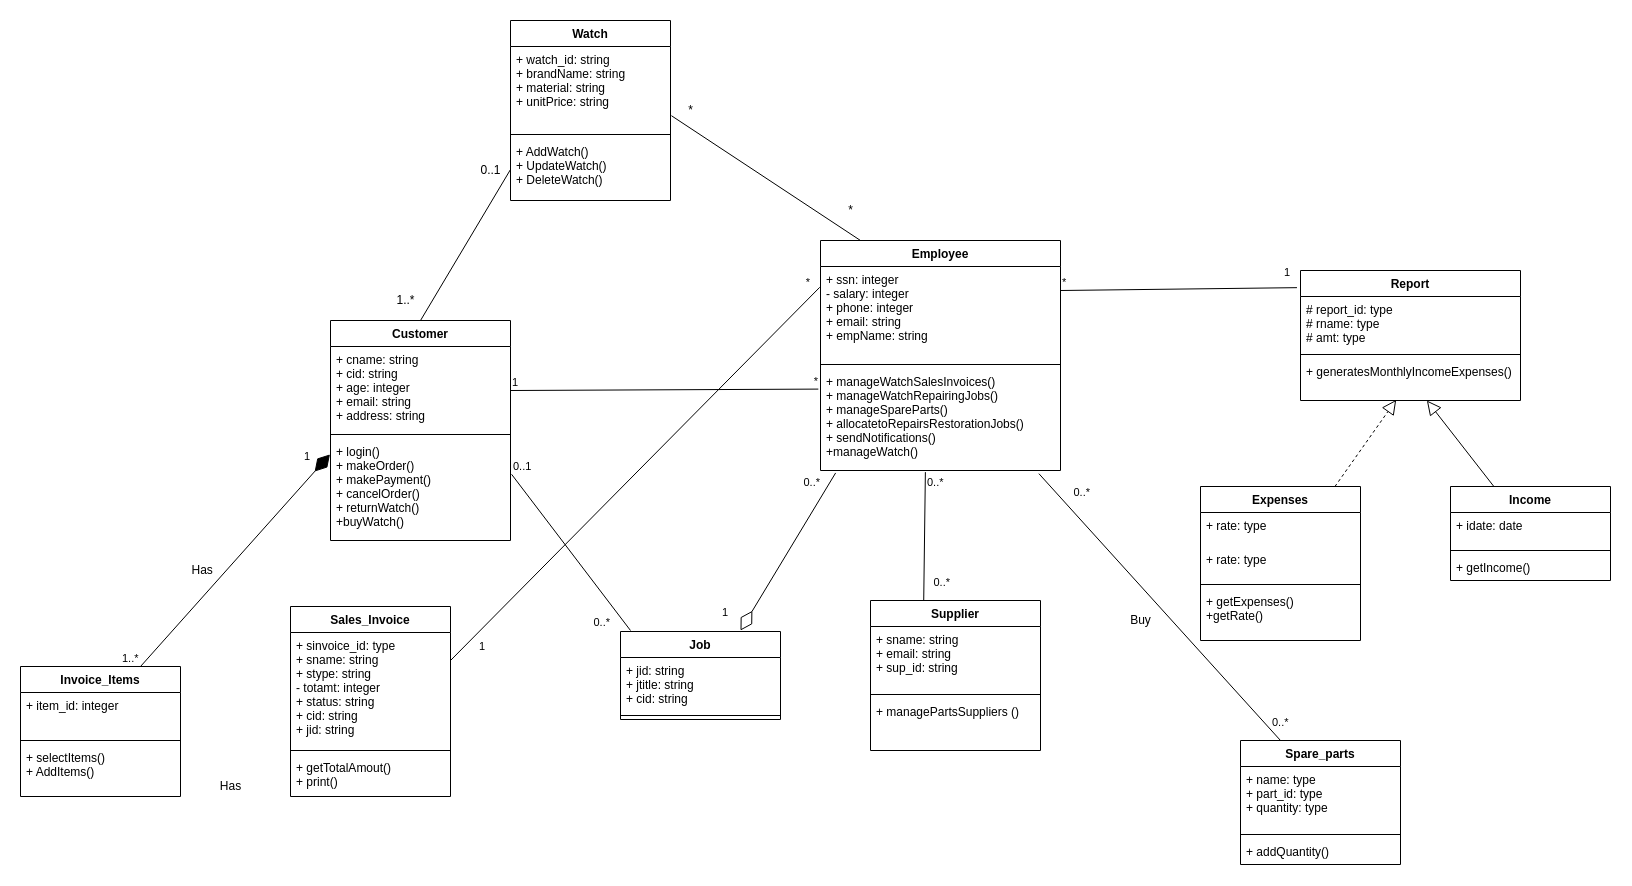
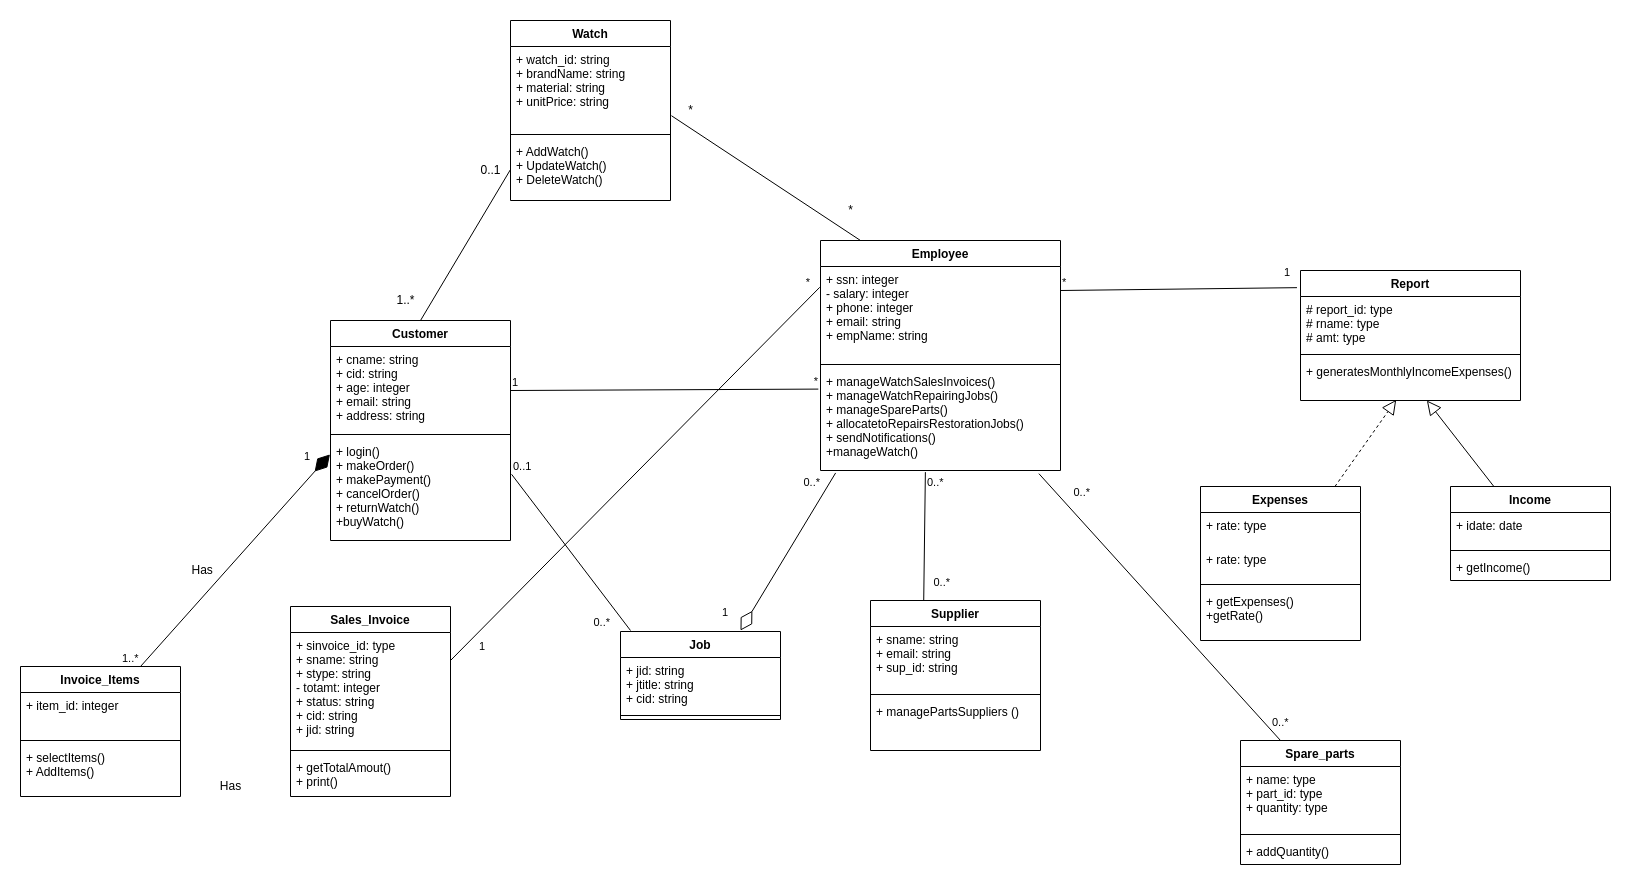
(1141, 621) -> none
